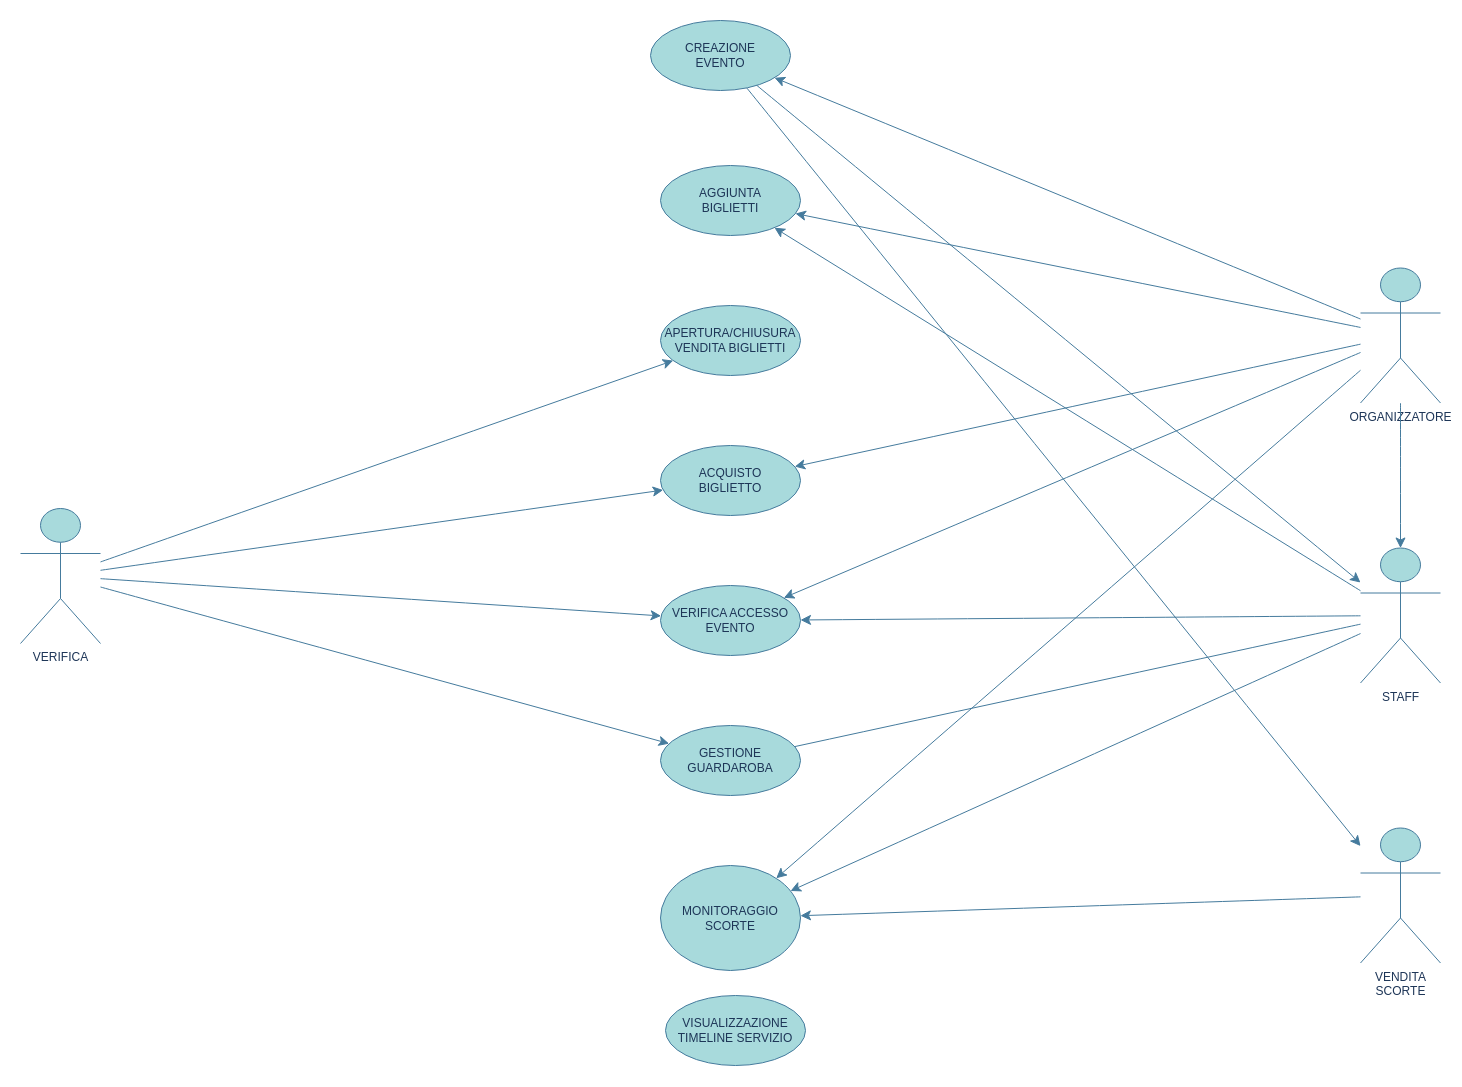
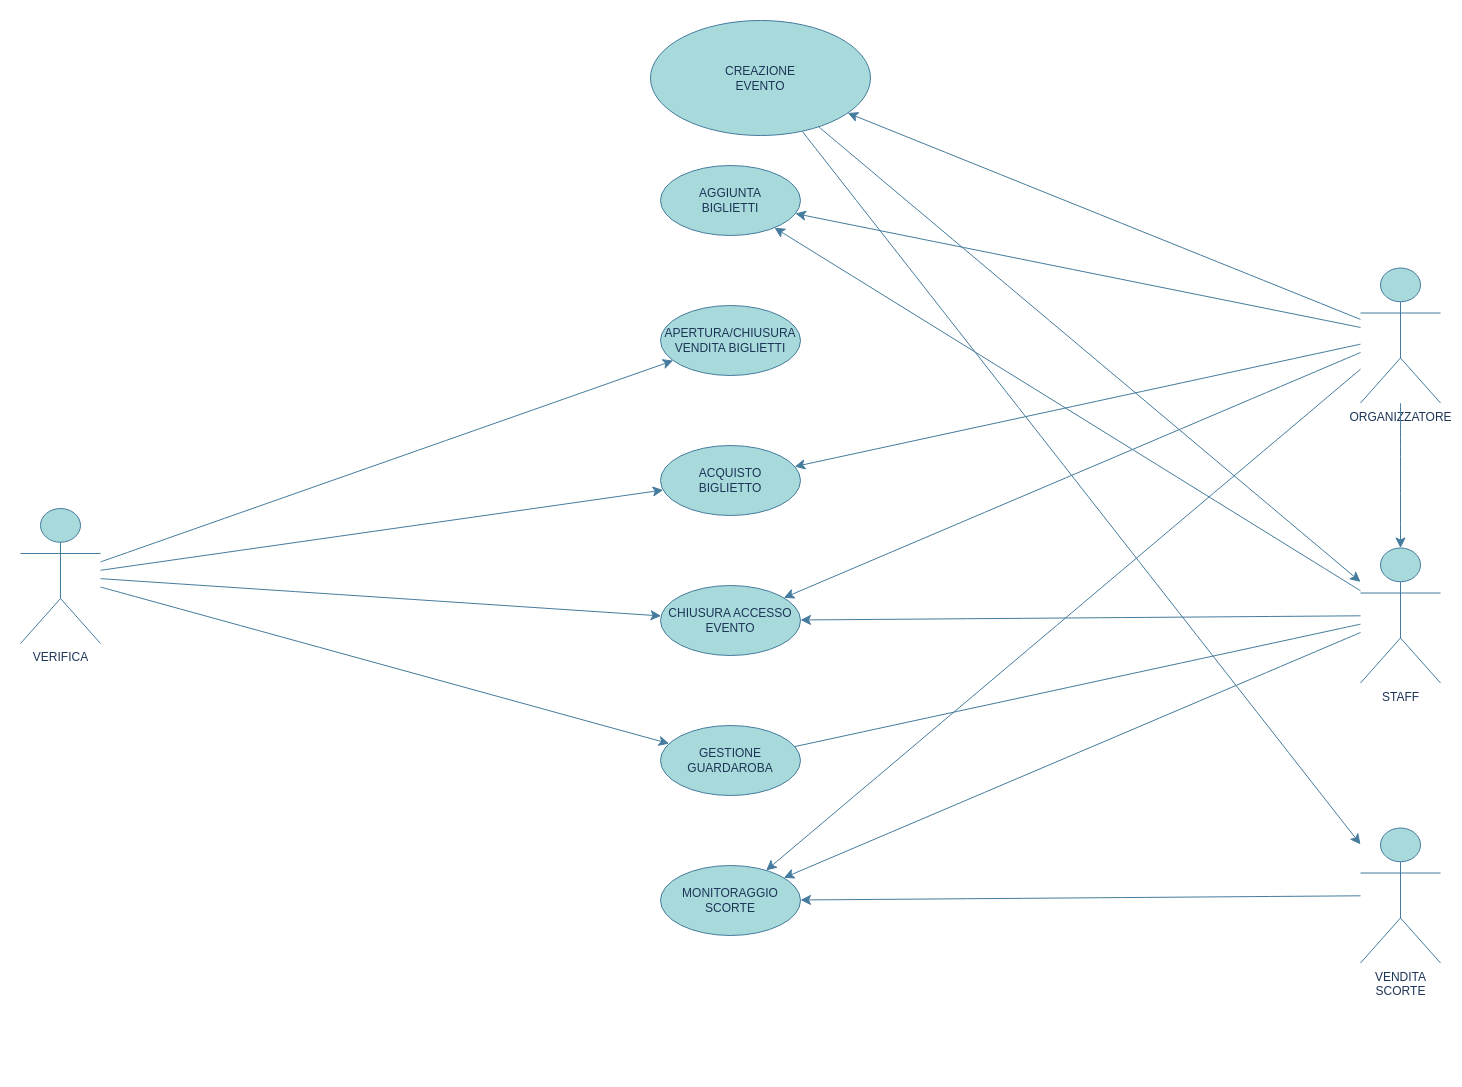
(721, 56) -> (761, 78)
(731, 621) -> (731, 621)
(731, 918) -> (731, 901)
(736, 1031) -> none
